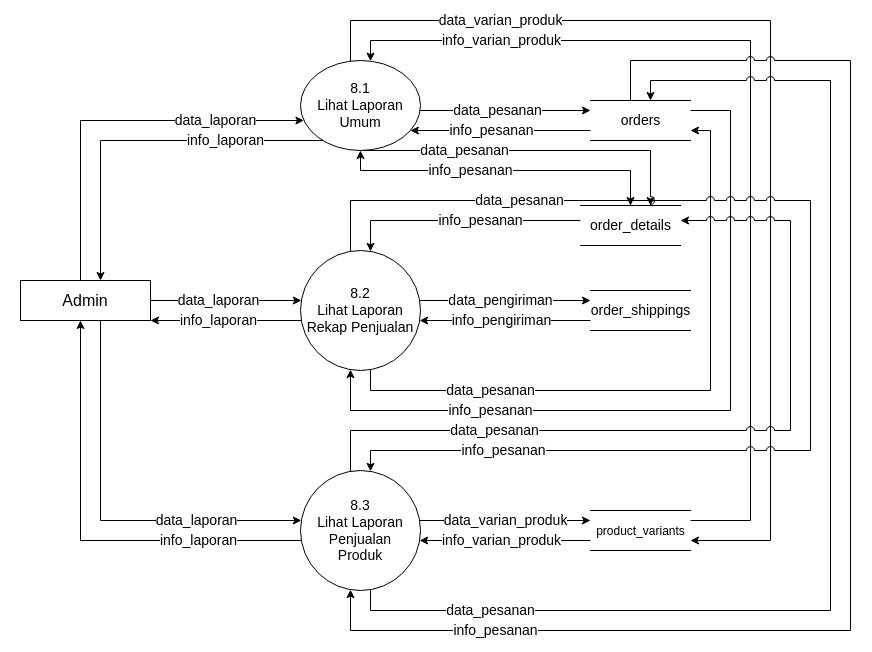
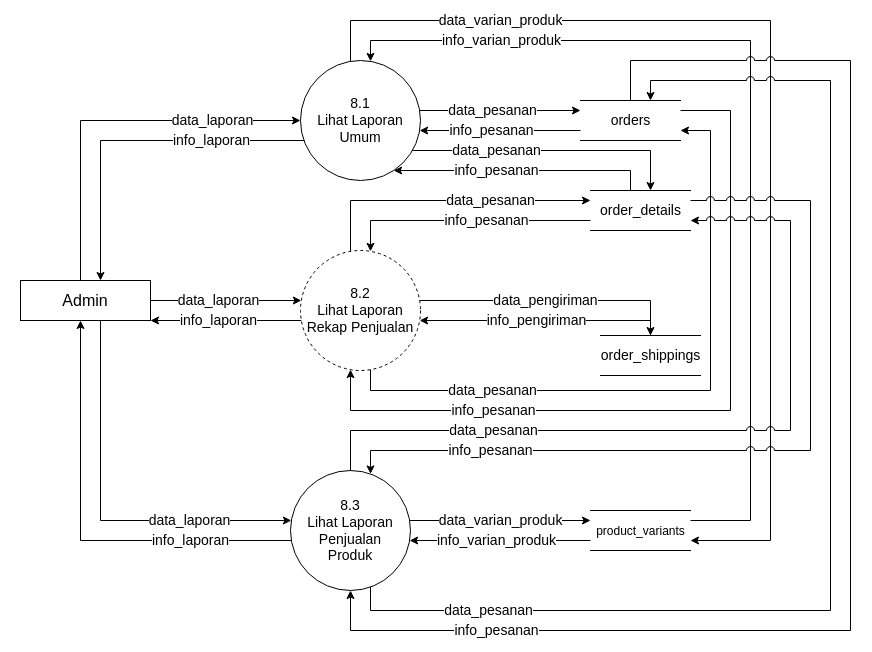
(361, 106) -> (361, 121)
(641, 121) -> (631, 121)
(631, 226) -> (641, 211)
(361, 311) -> (361, 311)
(641, 311) -> (651, 356)
(361, 531) -> (351, 531)
